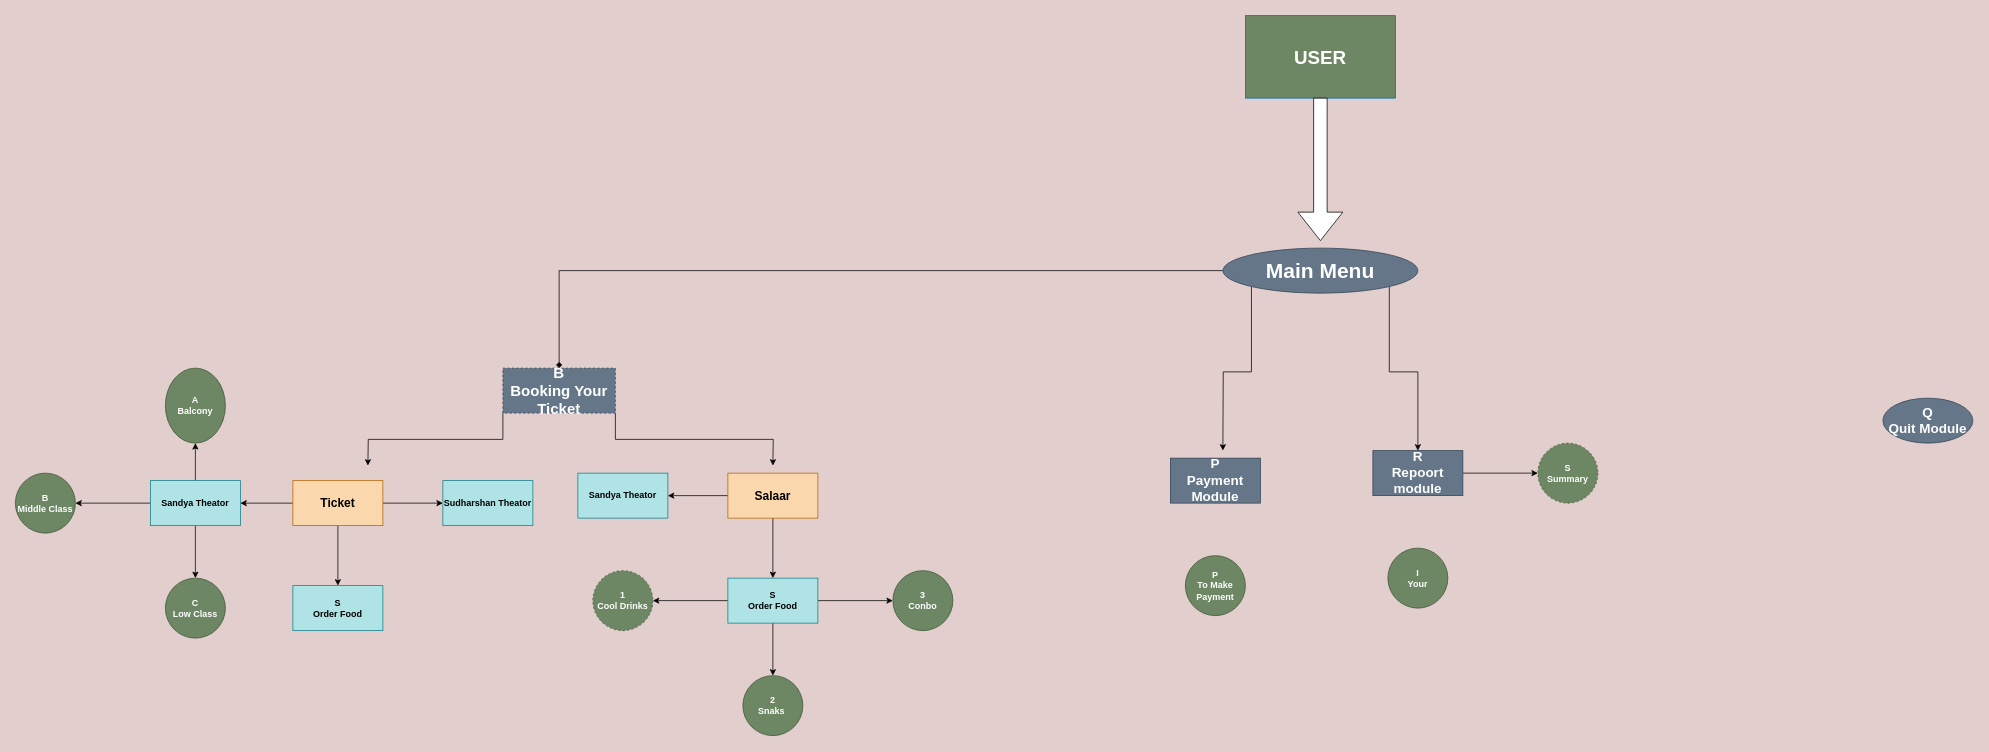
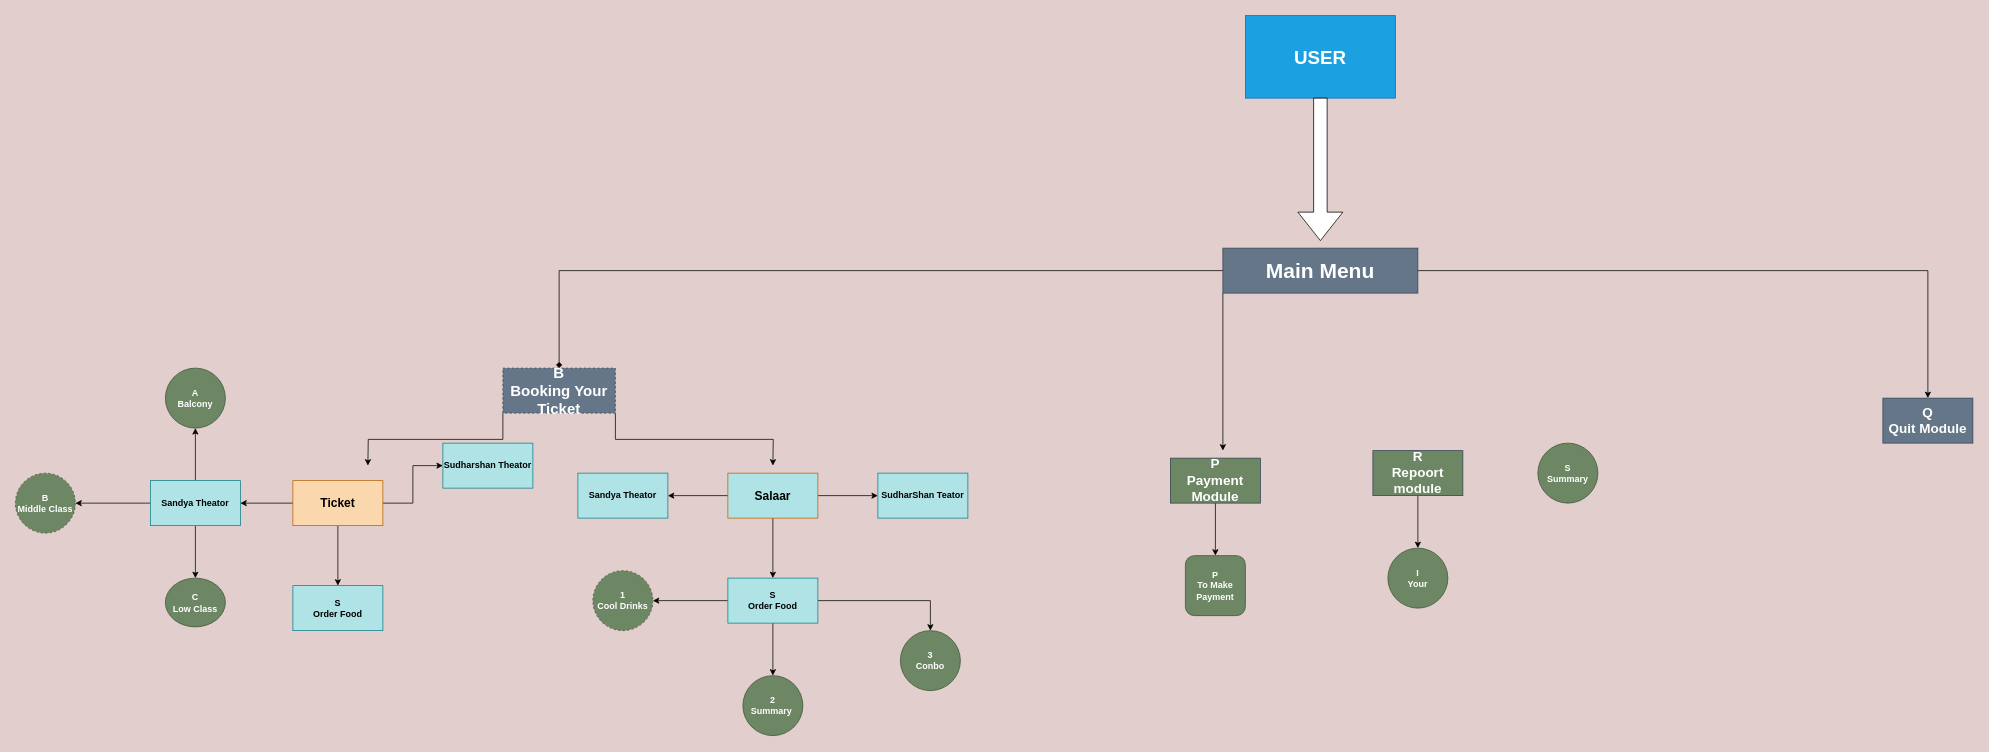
(1320, 57) -> (1320, 57)
(1320, 270) -> (1320, 270)
none -> (1674, 270)
(1389, 329) -> none
(195, 405) -> (195, 398)
(1928, 420) -> (1928, 420)
(1418, 473) -> (1418, 473)
(1531, 473) -> none
(1568, 473) -> (1568, 473)
(1215, 480) -> (1215, 480)
(773, 495) -> (773, 495)
none -> (845, 495)
none -> (923, 495)
(45, 503) -> (45, 503)
(488, 503) -> (488, 465)
none -> (1215, 526)
none -> (1418, 541)
(1215, 585) -> (1215, 585)
(923, 600) -> (930, 660)
(195, 608) -> (195, 602)
(773, 705) -> (773, 705)
